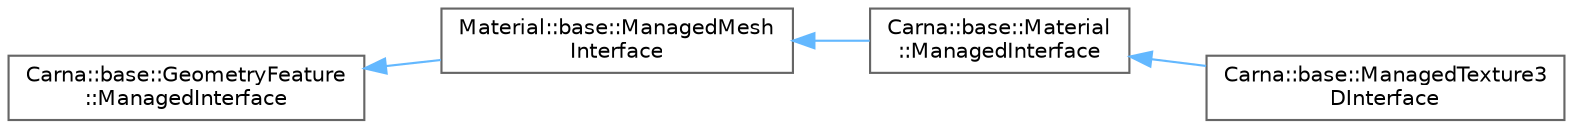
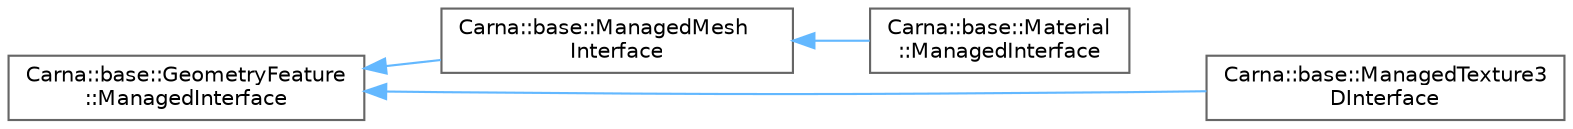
(617, 41) -> (617, 41)
(1179, 63) -> (796, 94)
